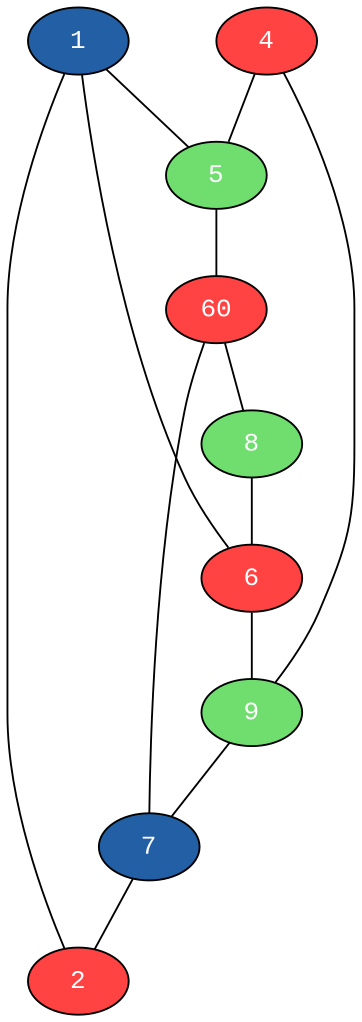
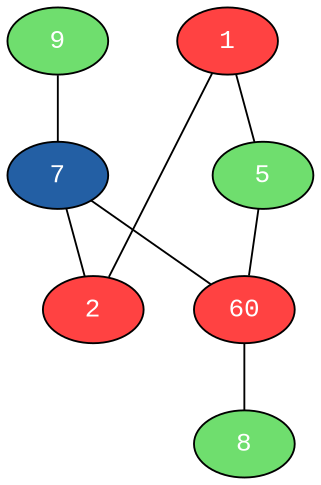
(78, 41) -> (228, 41)
(267, 41) -> none
(252, 578) -> none
